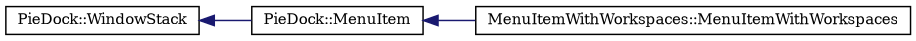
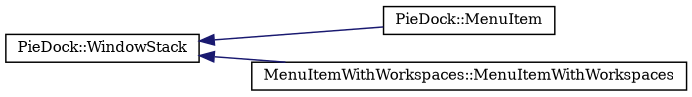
(457, 20) -> (250, 59)
